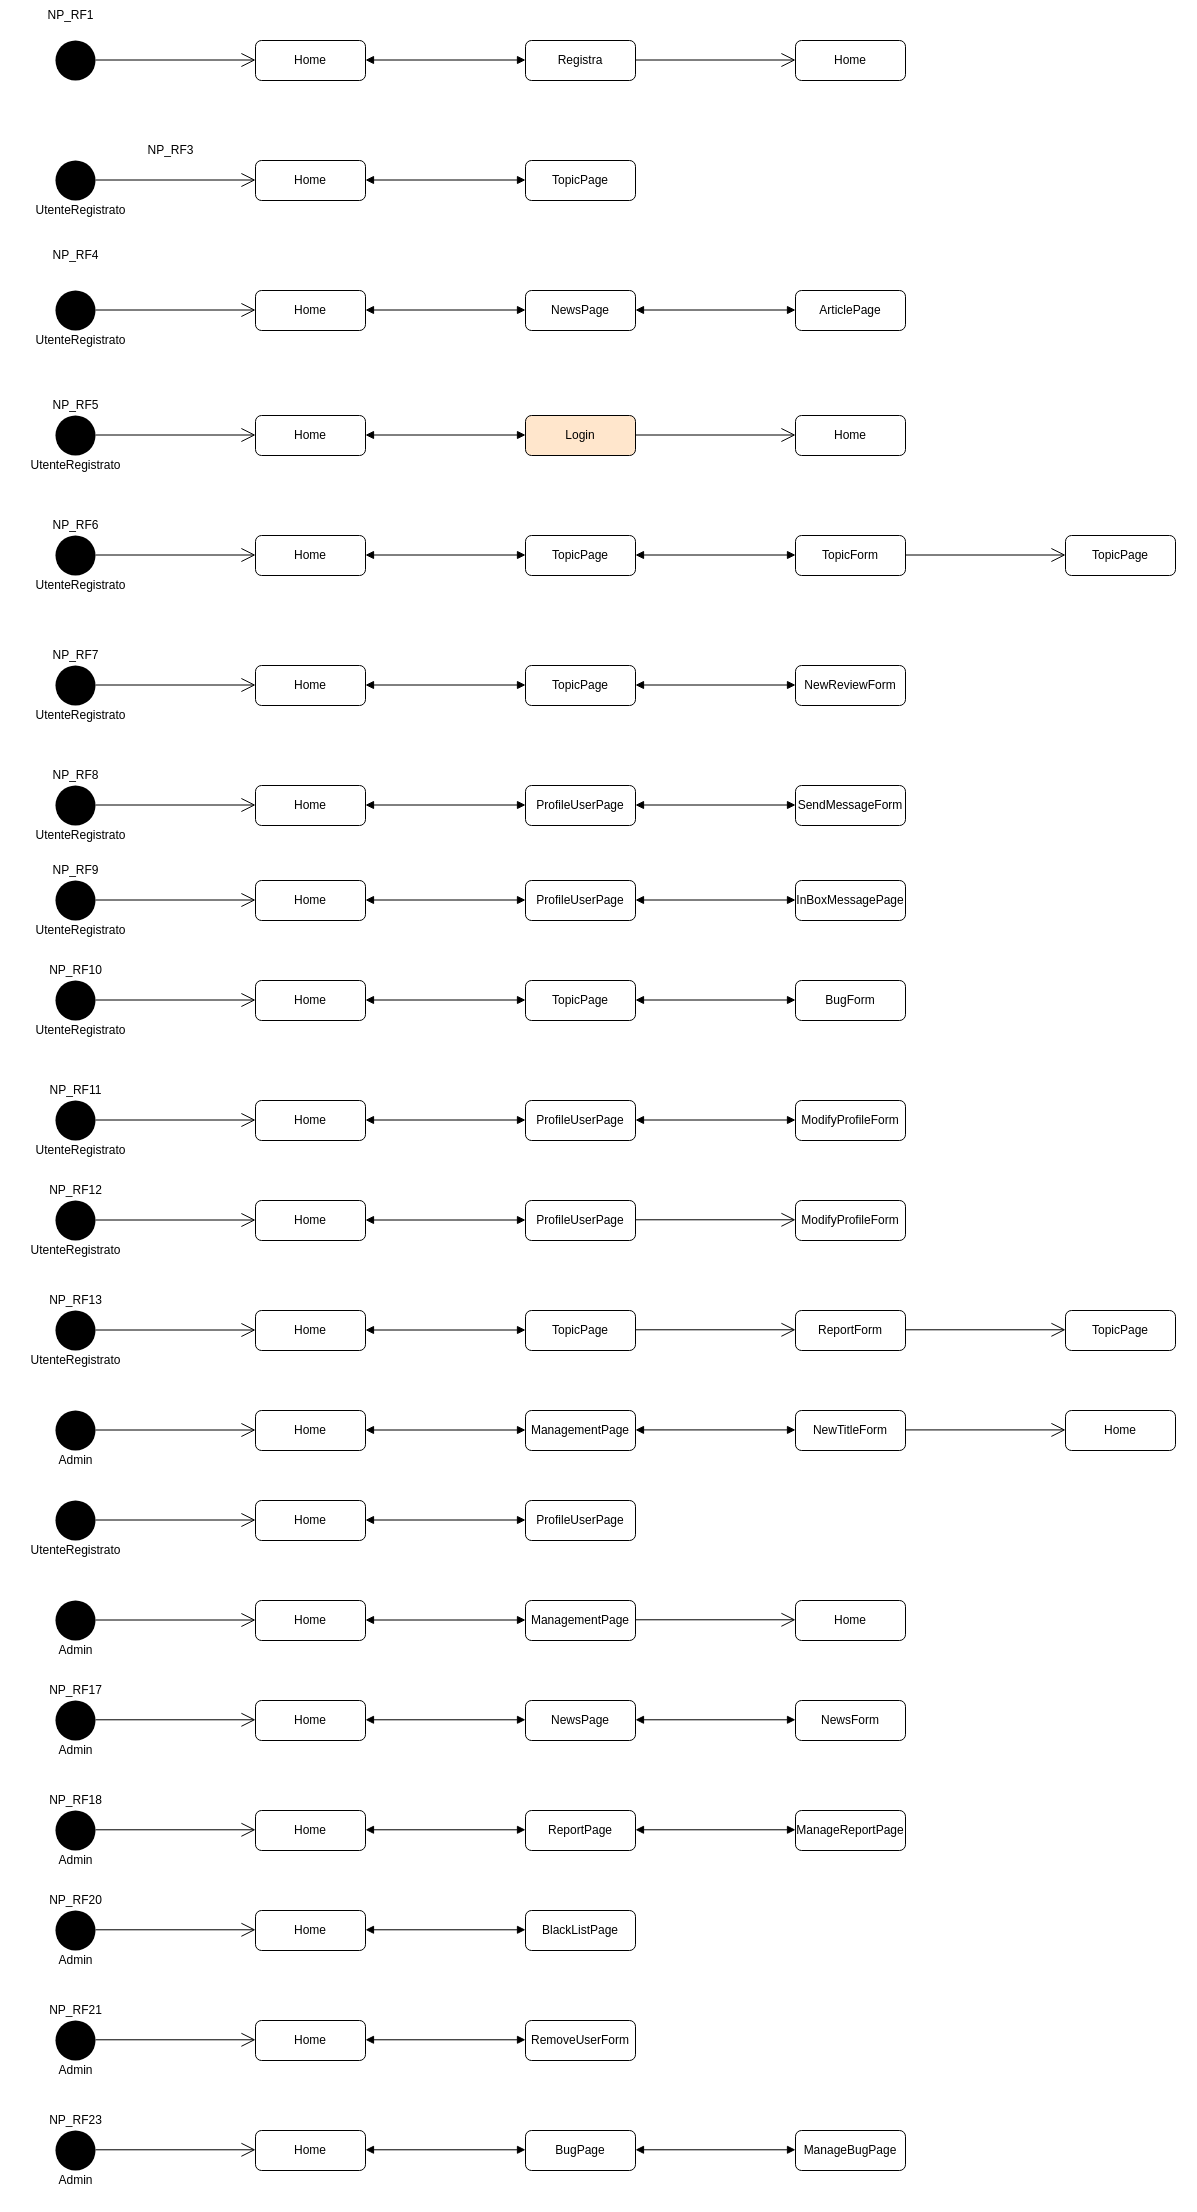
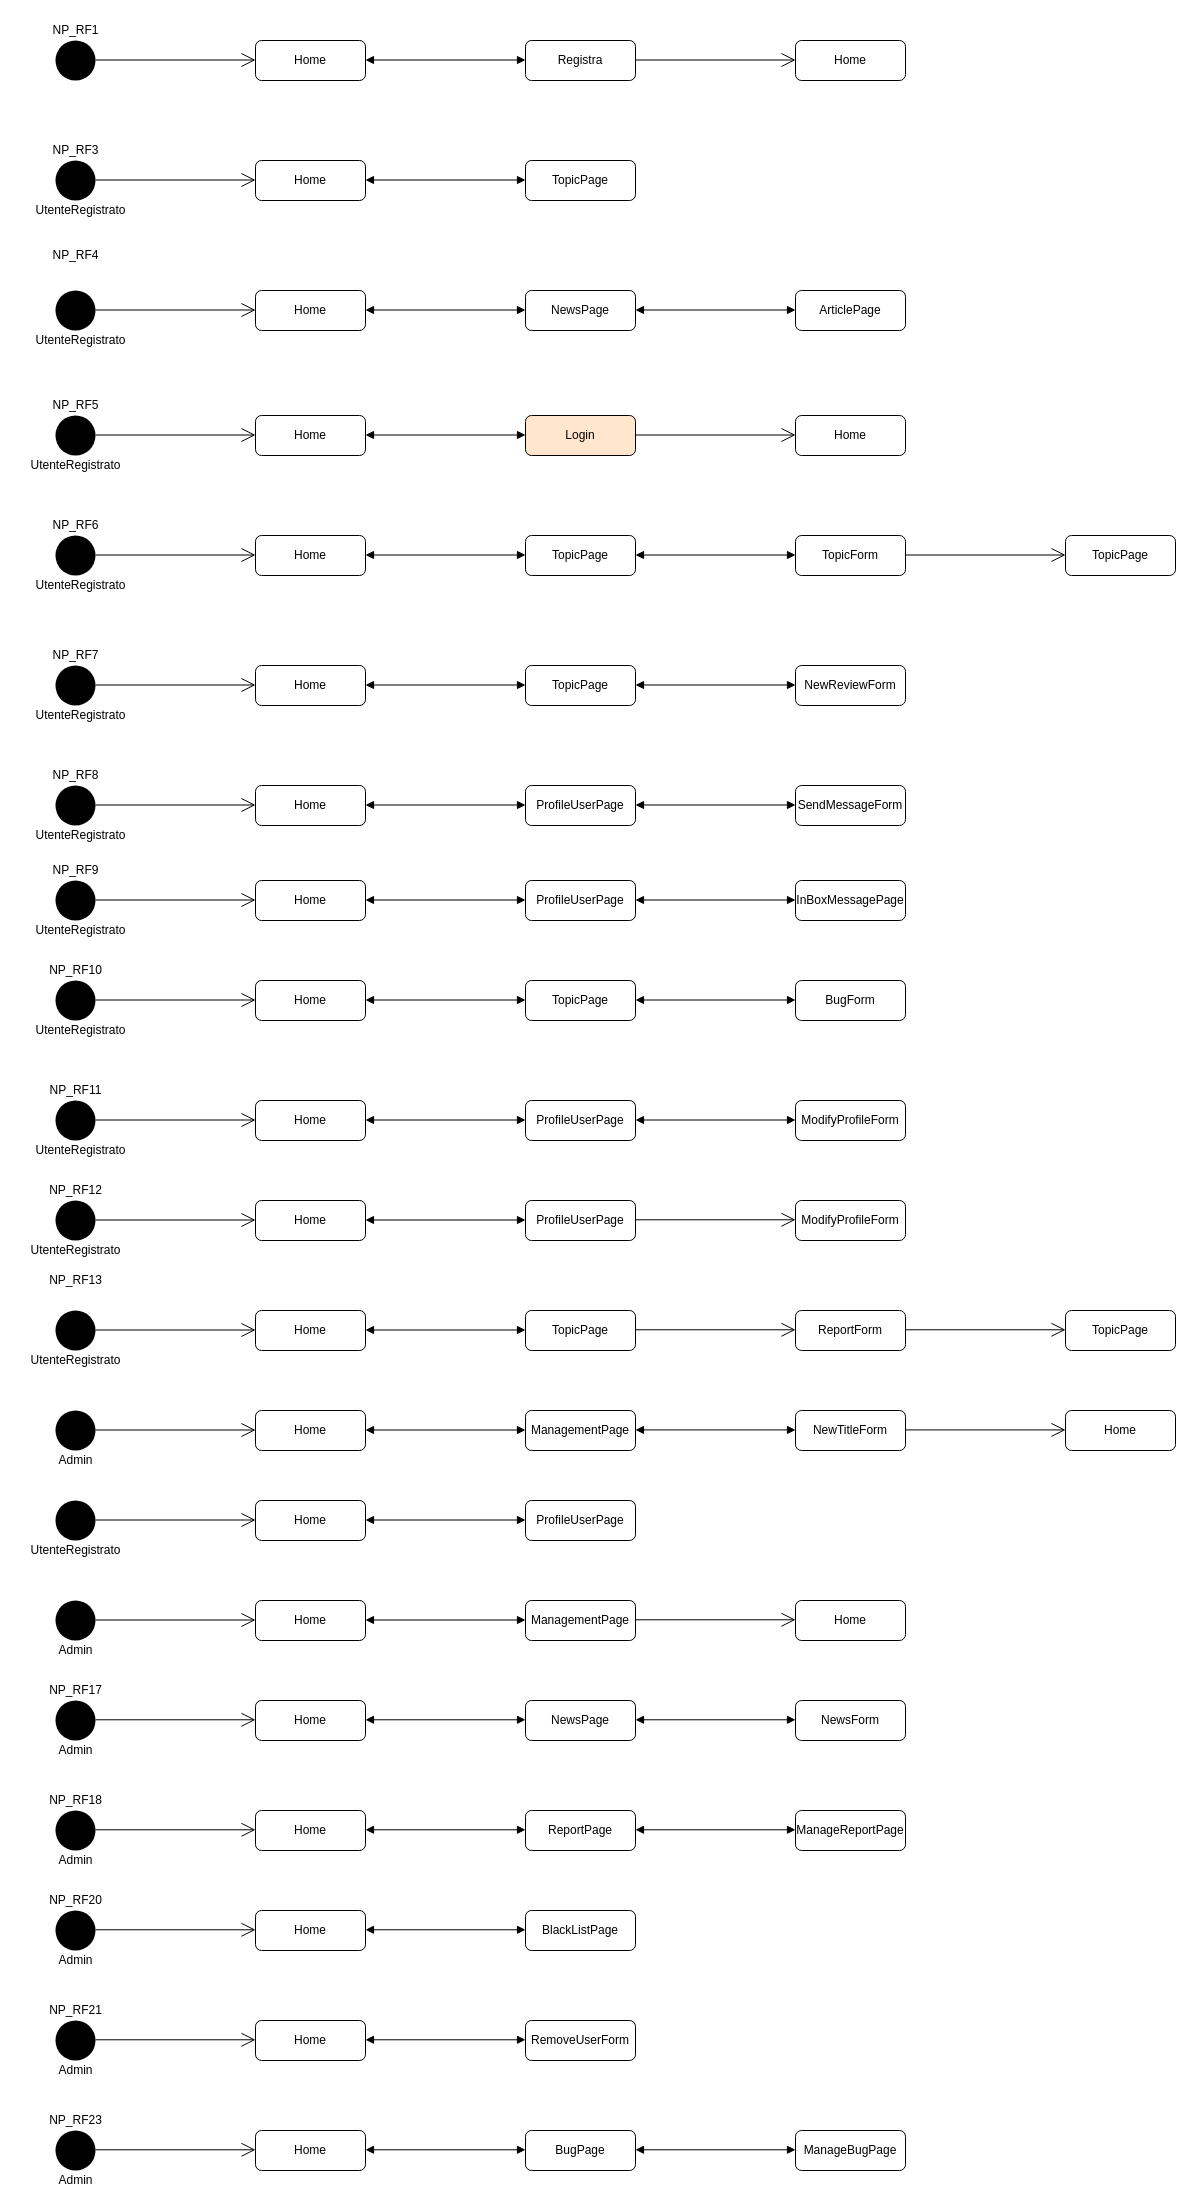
(71, 16) -> (76, 31)
(171, 151) -> (76, 151)
(76, 1301) -> (76, 1281)
